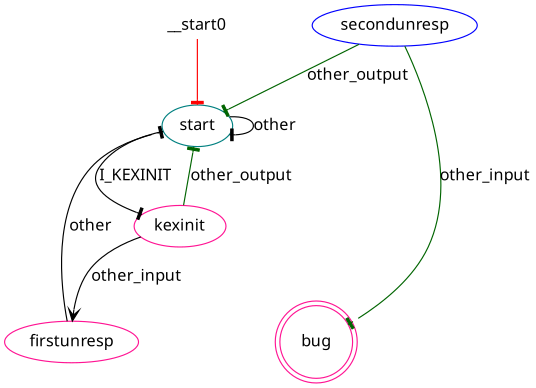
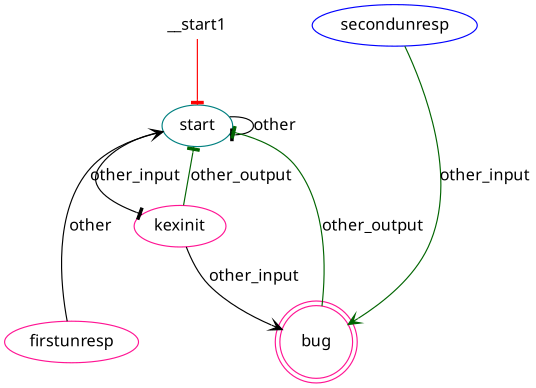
(197, 25) -> (197, 25)
(294, 77) -> (314, 200)
(136, 176) -> (136, 176)
(440, 195) -> (440, 195)
(69, 207) -> (69, 207)
(96, 263) -> (220, 295)
